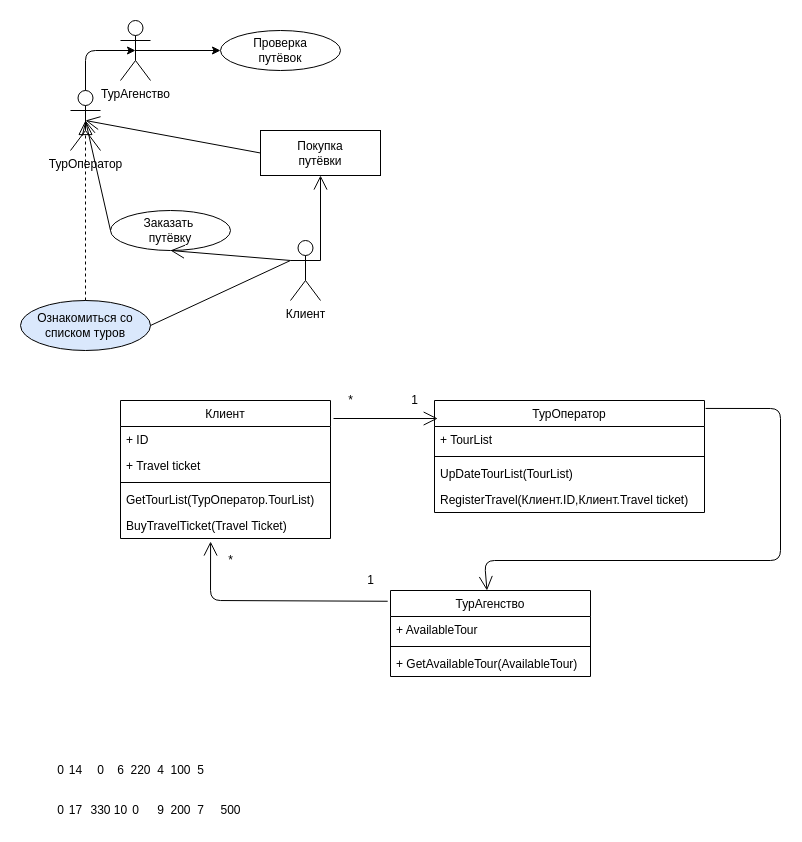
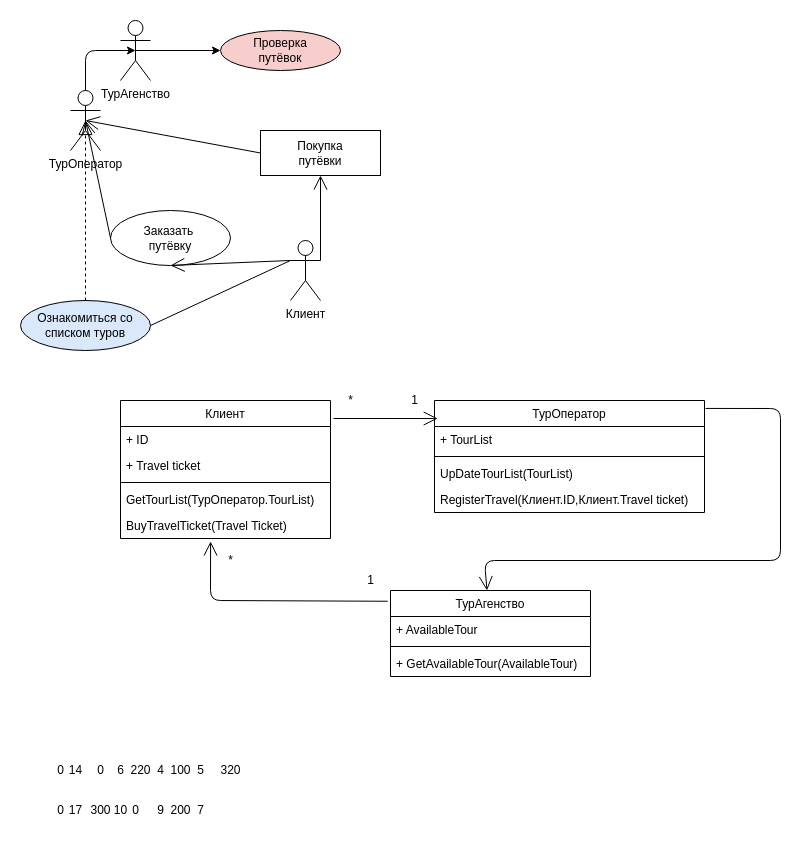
(281, 51) -> (281, 51)
(171, 231) -> (171, 238)
none -> (231, 771)
(101, 811) -> (101, 811)
(231, 811) -> none
